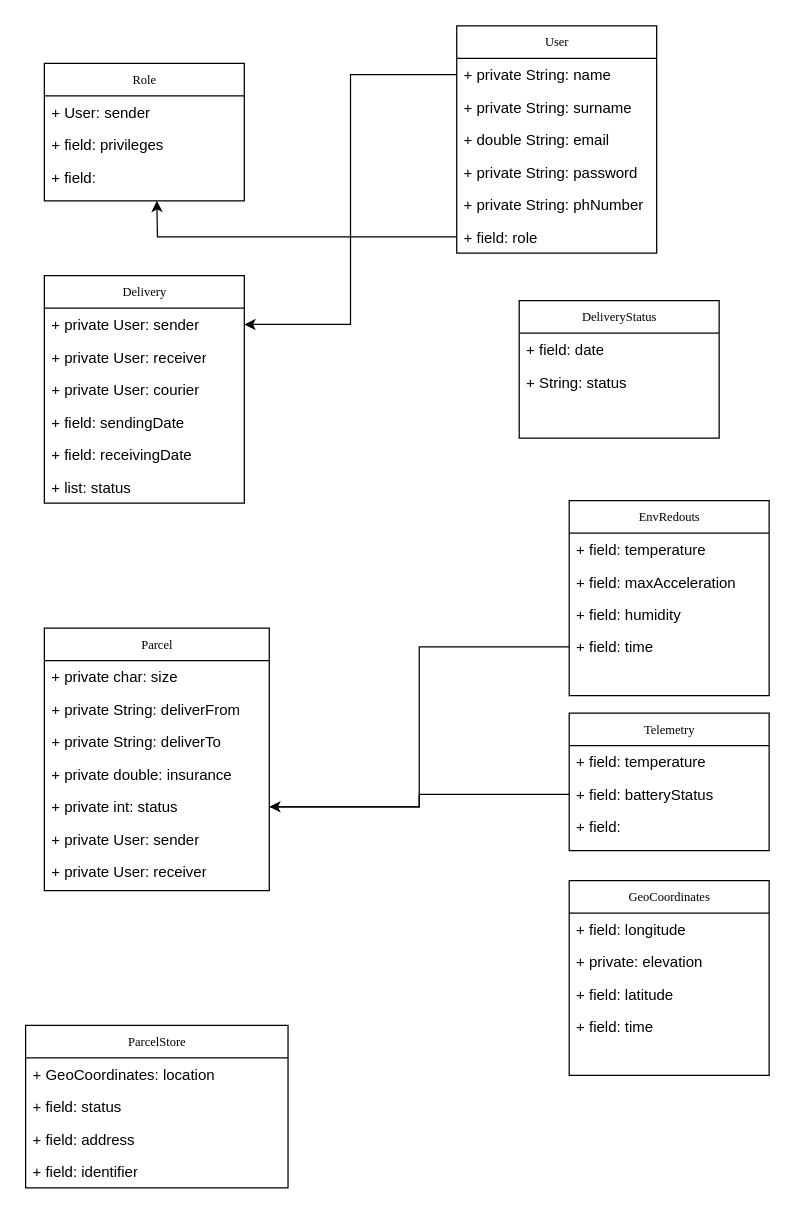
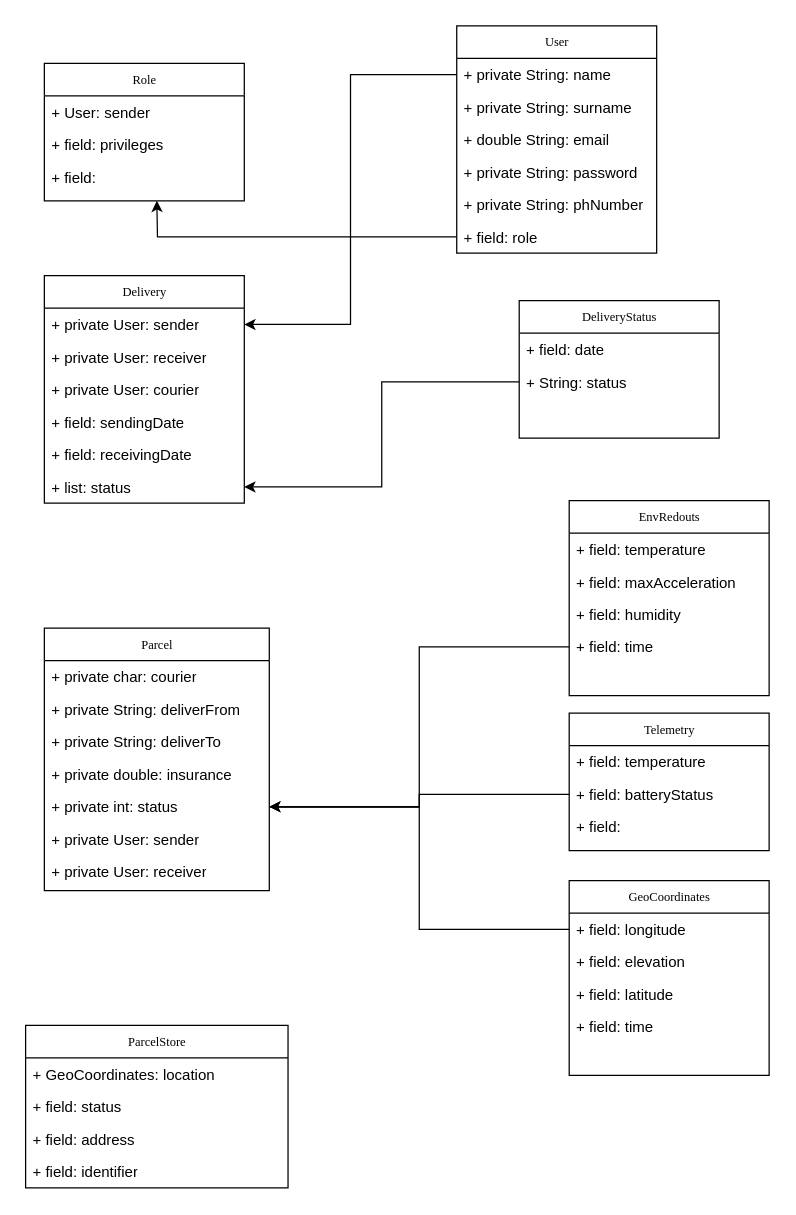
none -> (382, 430)
(124, 678) -> (137, 678)
none -> (434, 929)
(649, 963) -> (639, 963)
